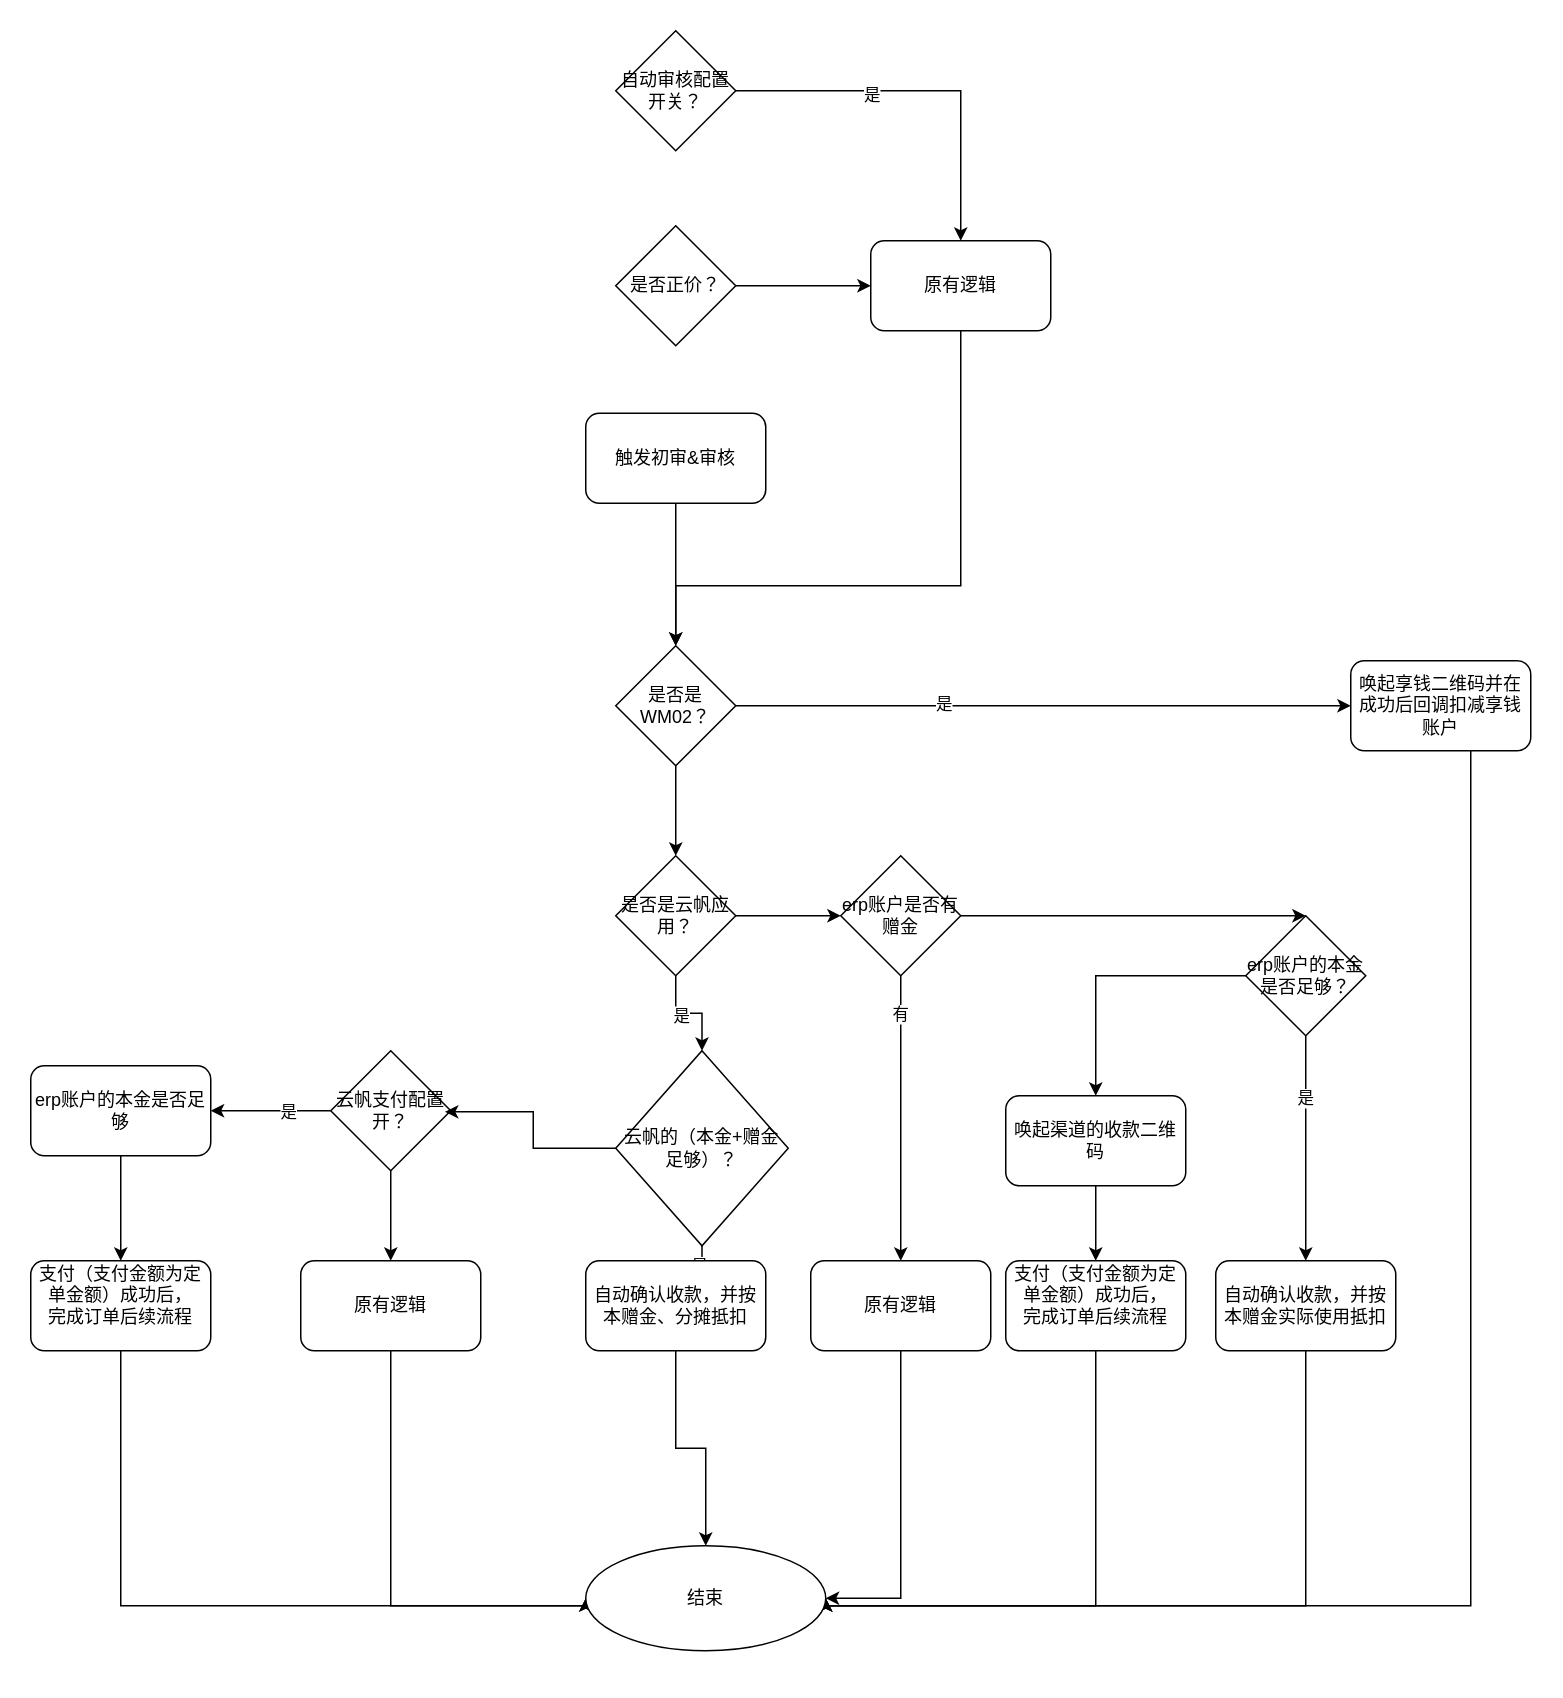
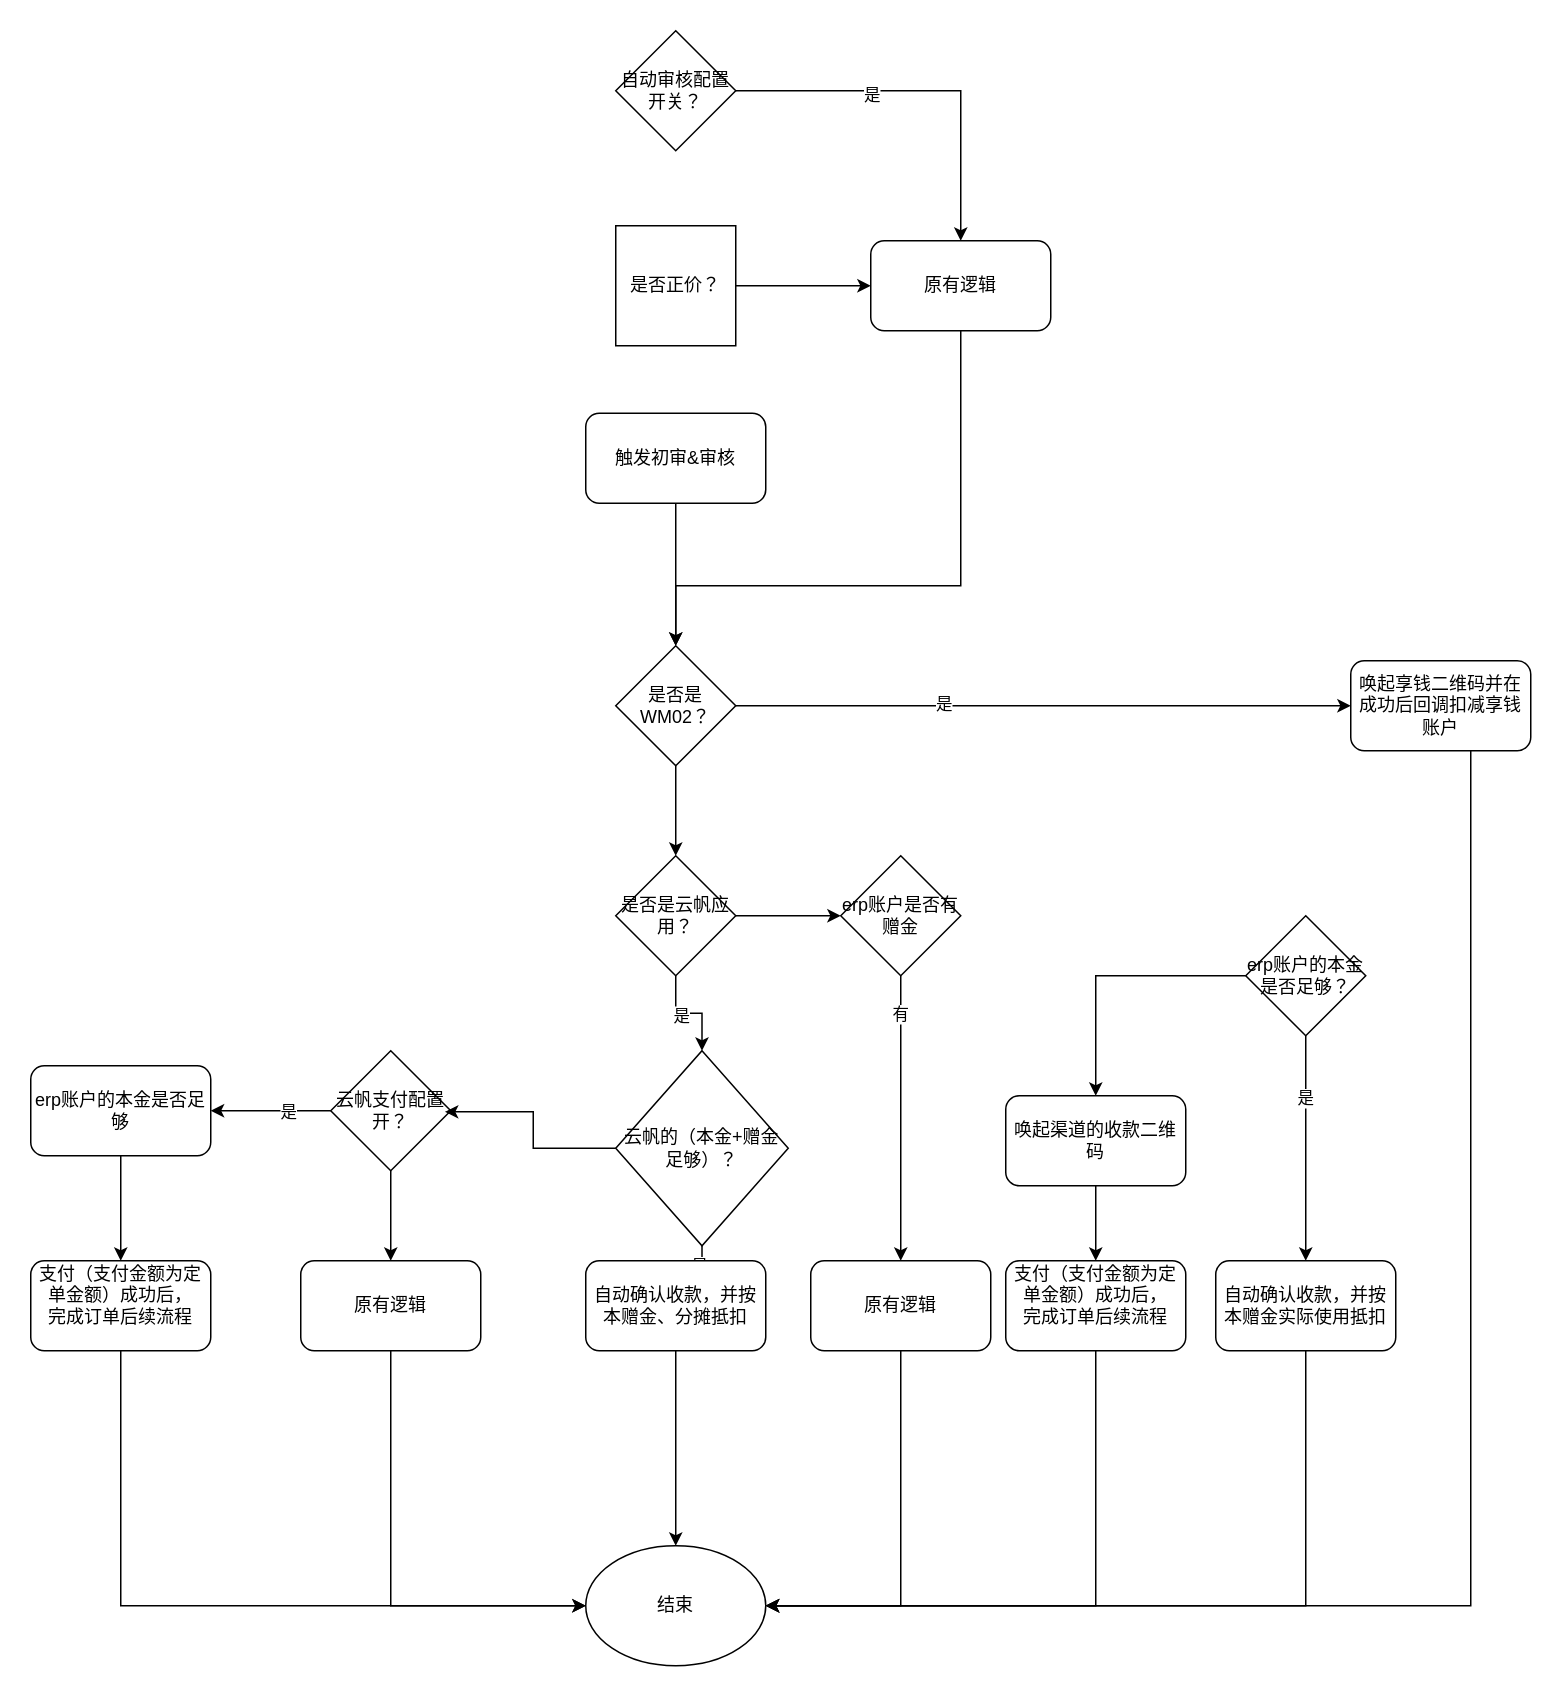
(676, 286) -> (676, 286)
(1128, 916) -> none
(706, 1598) -> (676, 1606)
